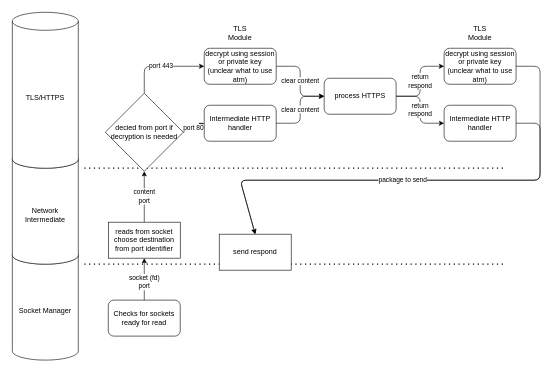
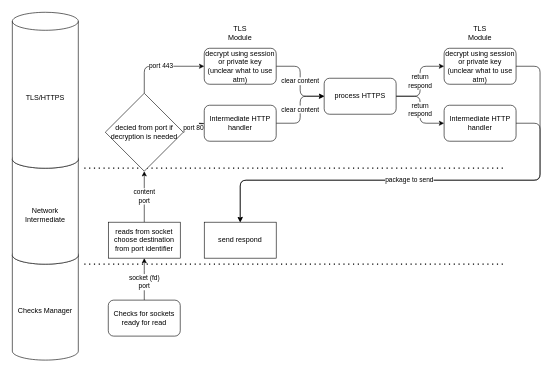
(255, 252) -> (240, 240)
(45, 311) -> (45, 311)
